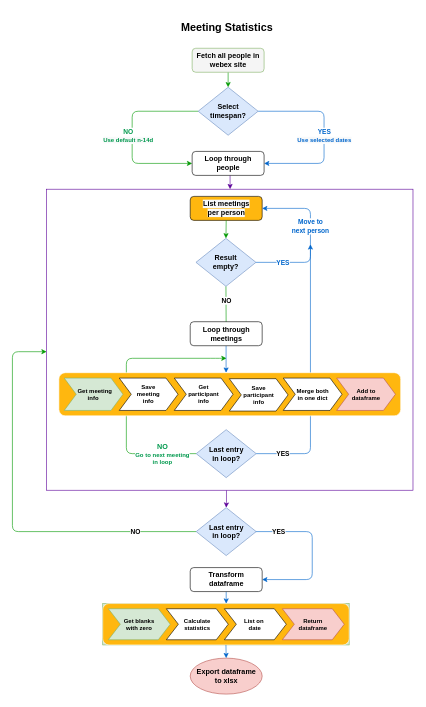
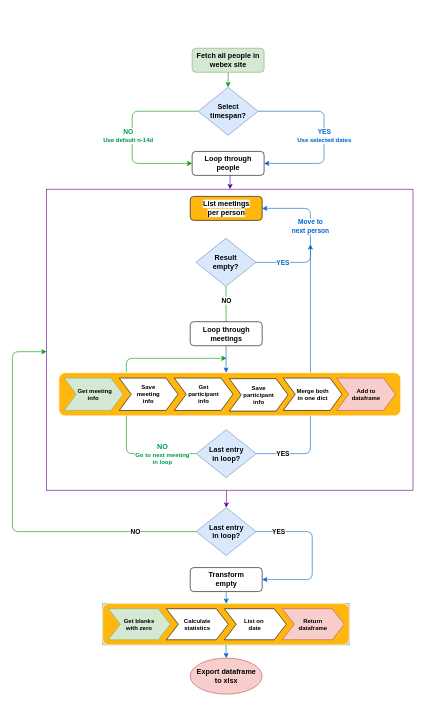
(227, 27) -> none
(228, 60) -> (228, 60)
(226, 233) -> none
(227, 580) -> (227, 580)
